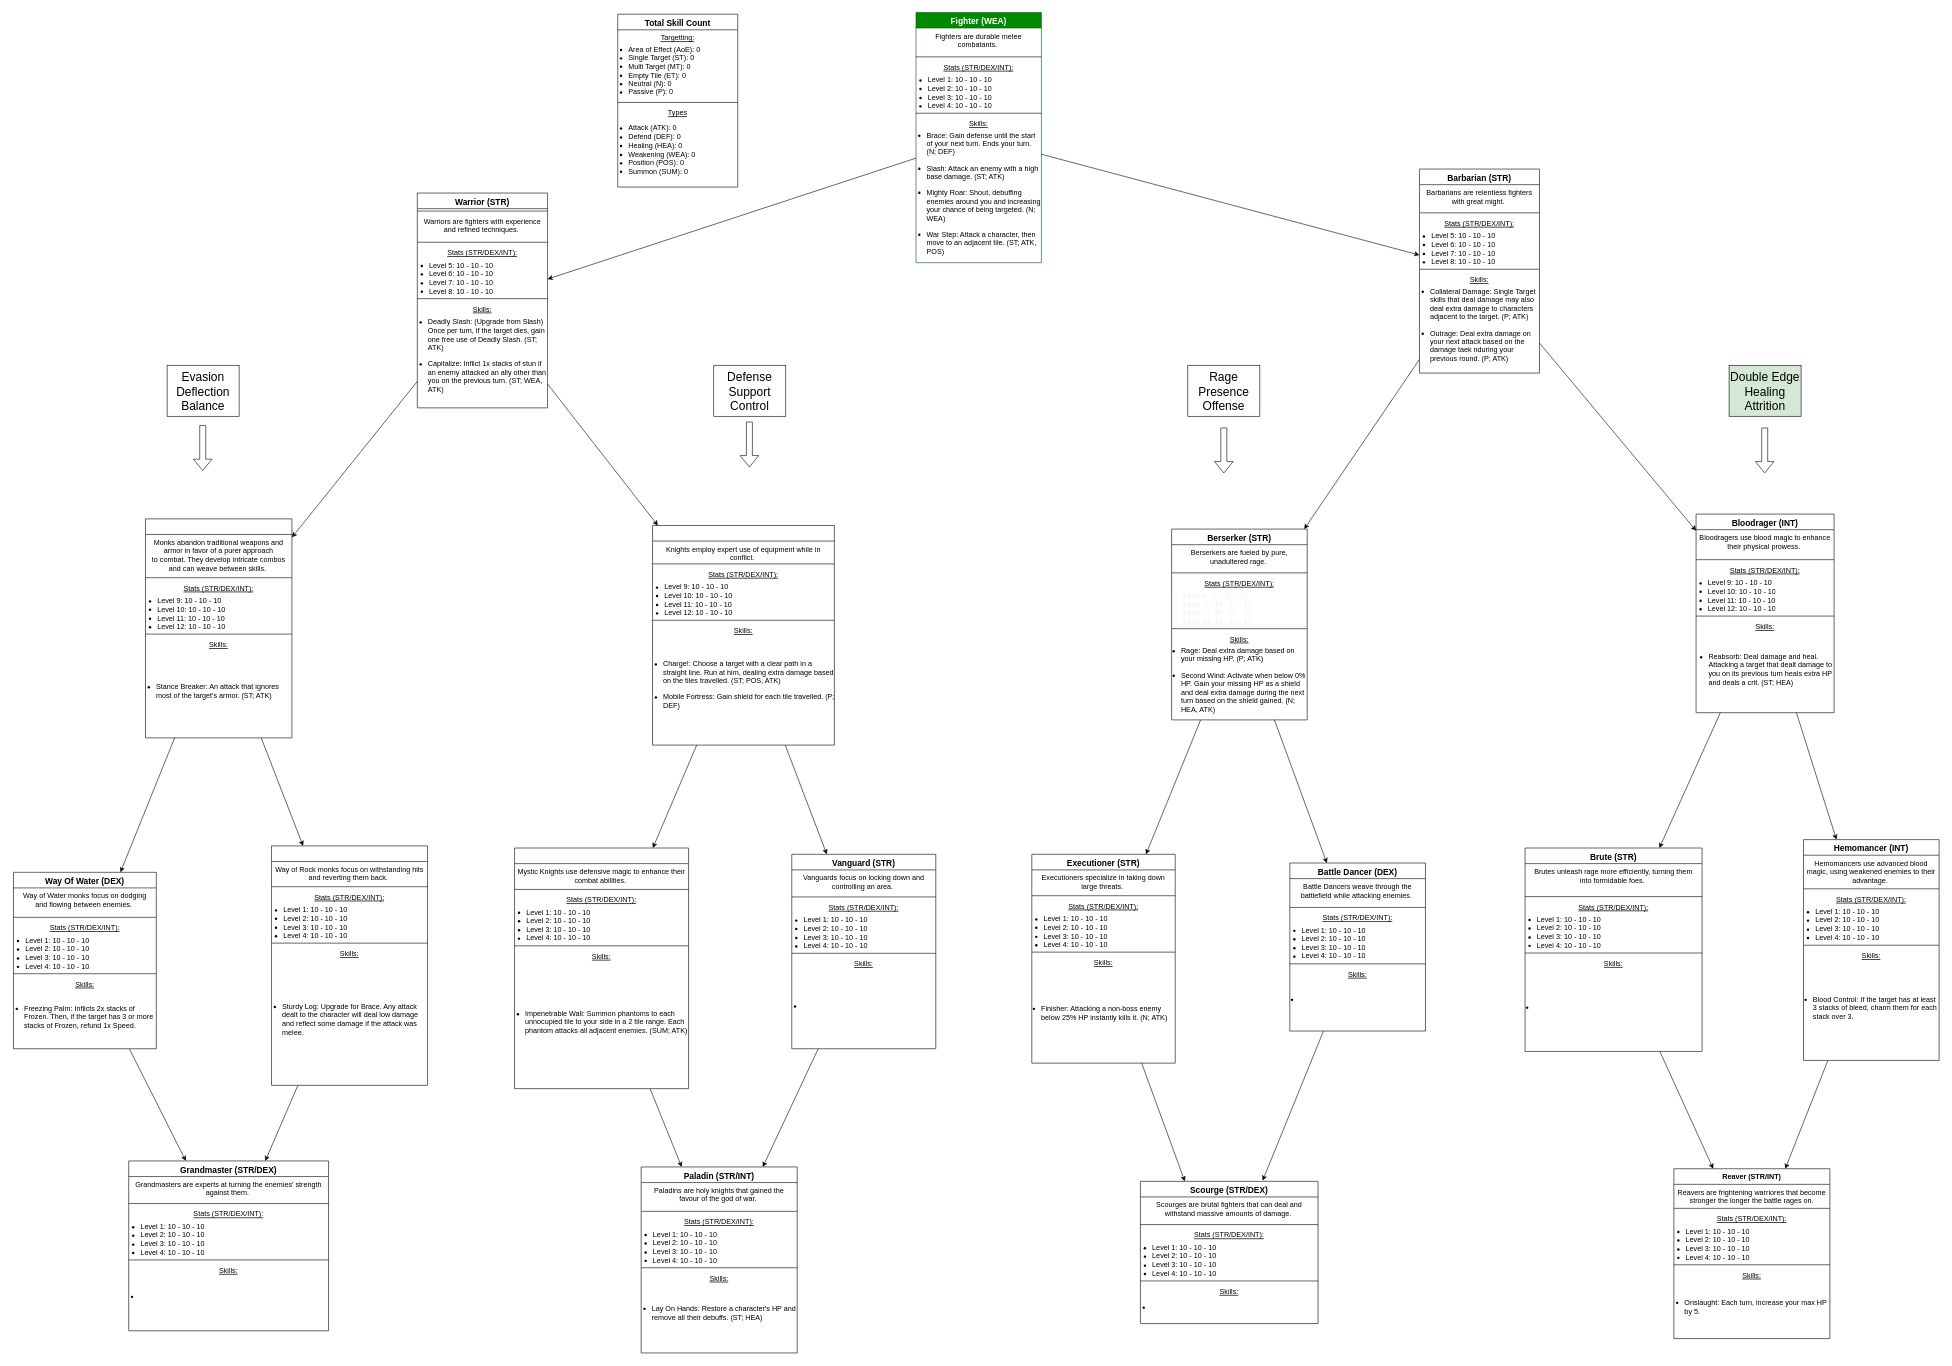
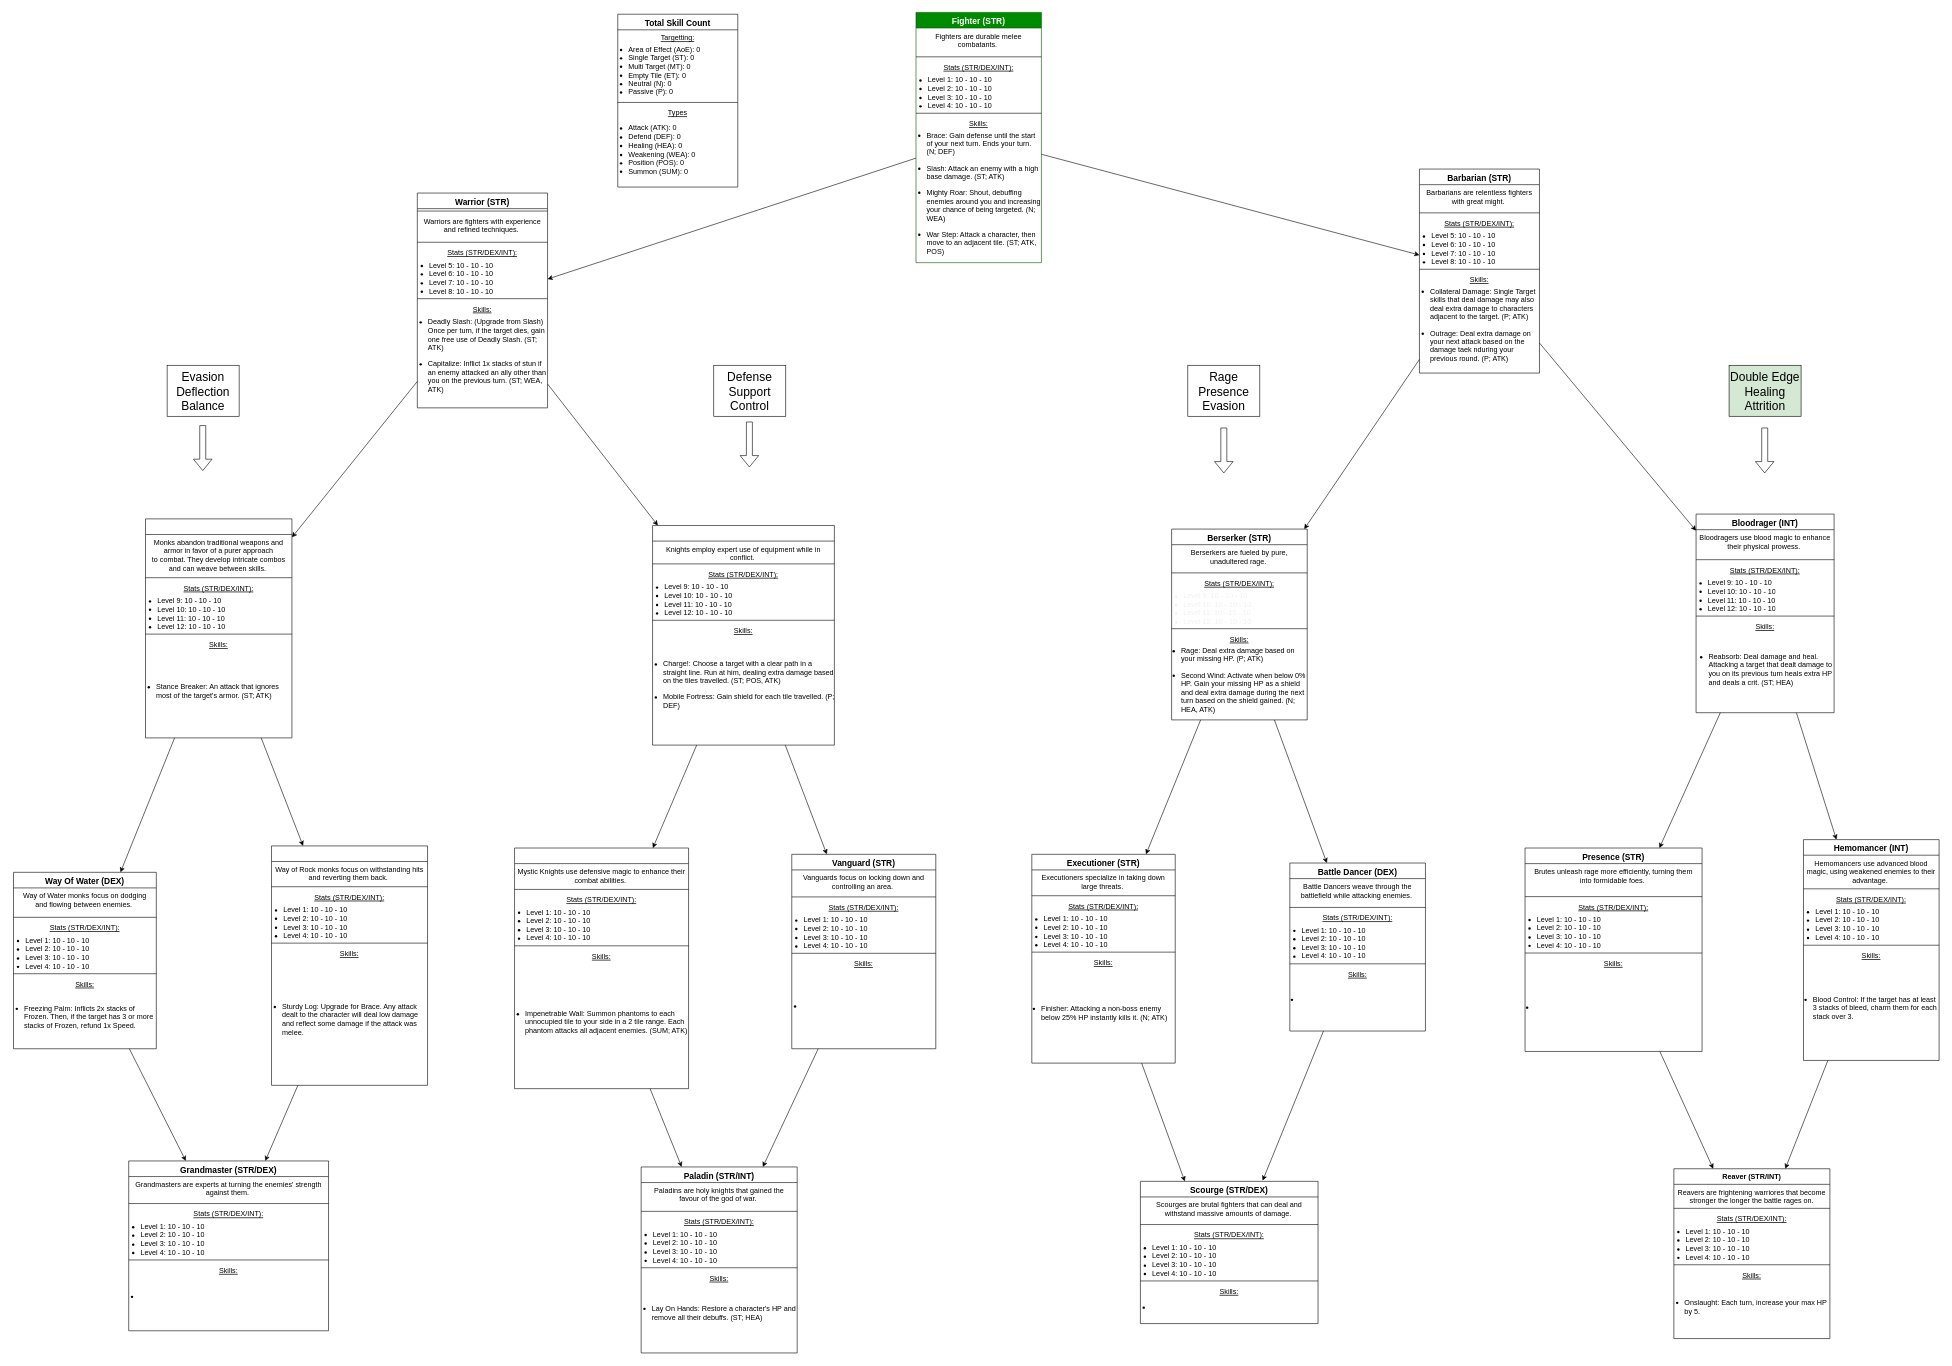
(978, 21) -> (978, 21)
(1224, 391) -> (1224, 391)
(1613, 857) -> (1613, 857)
